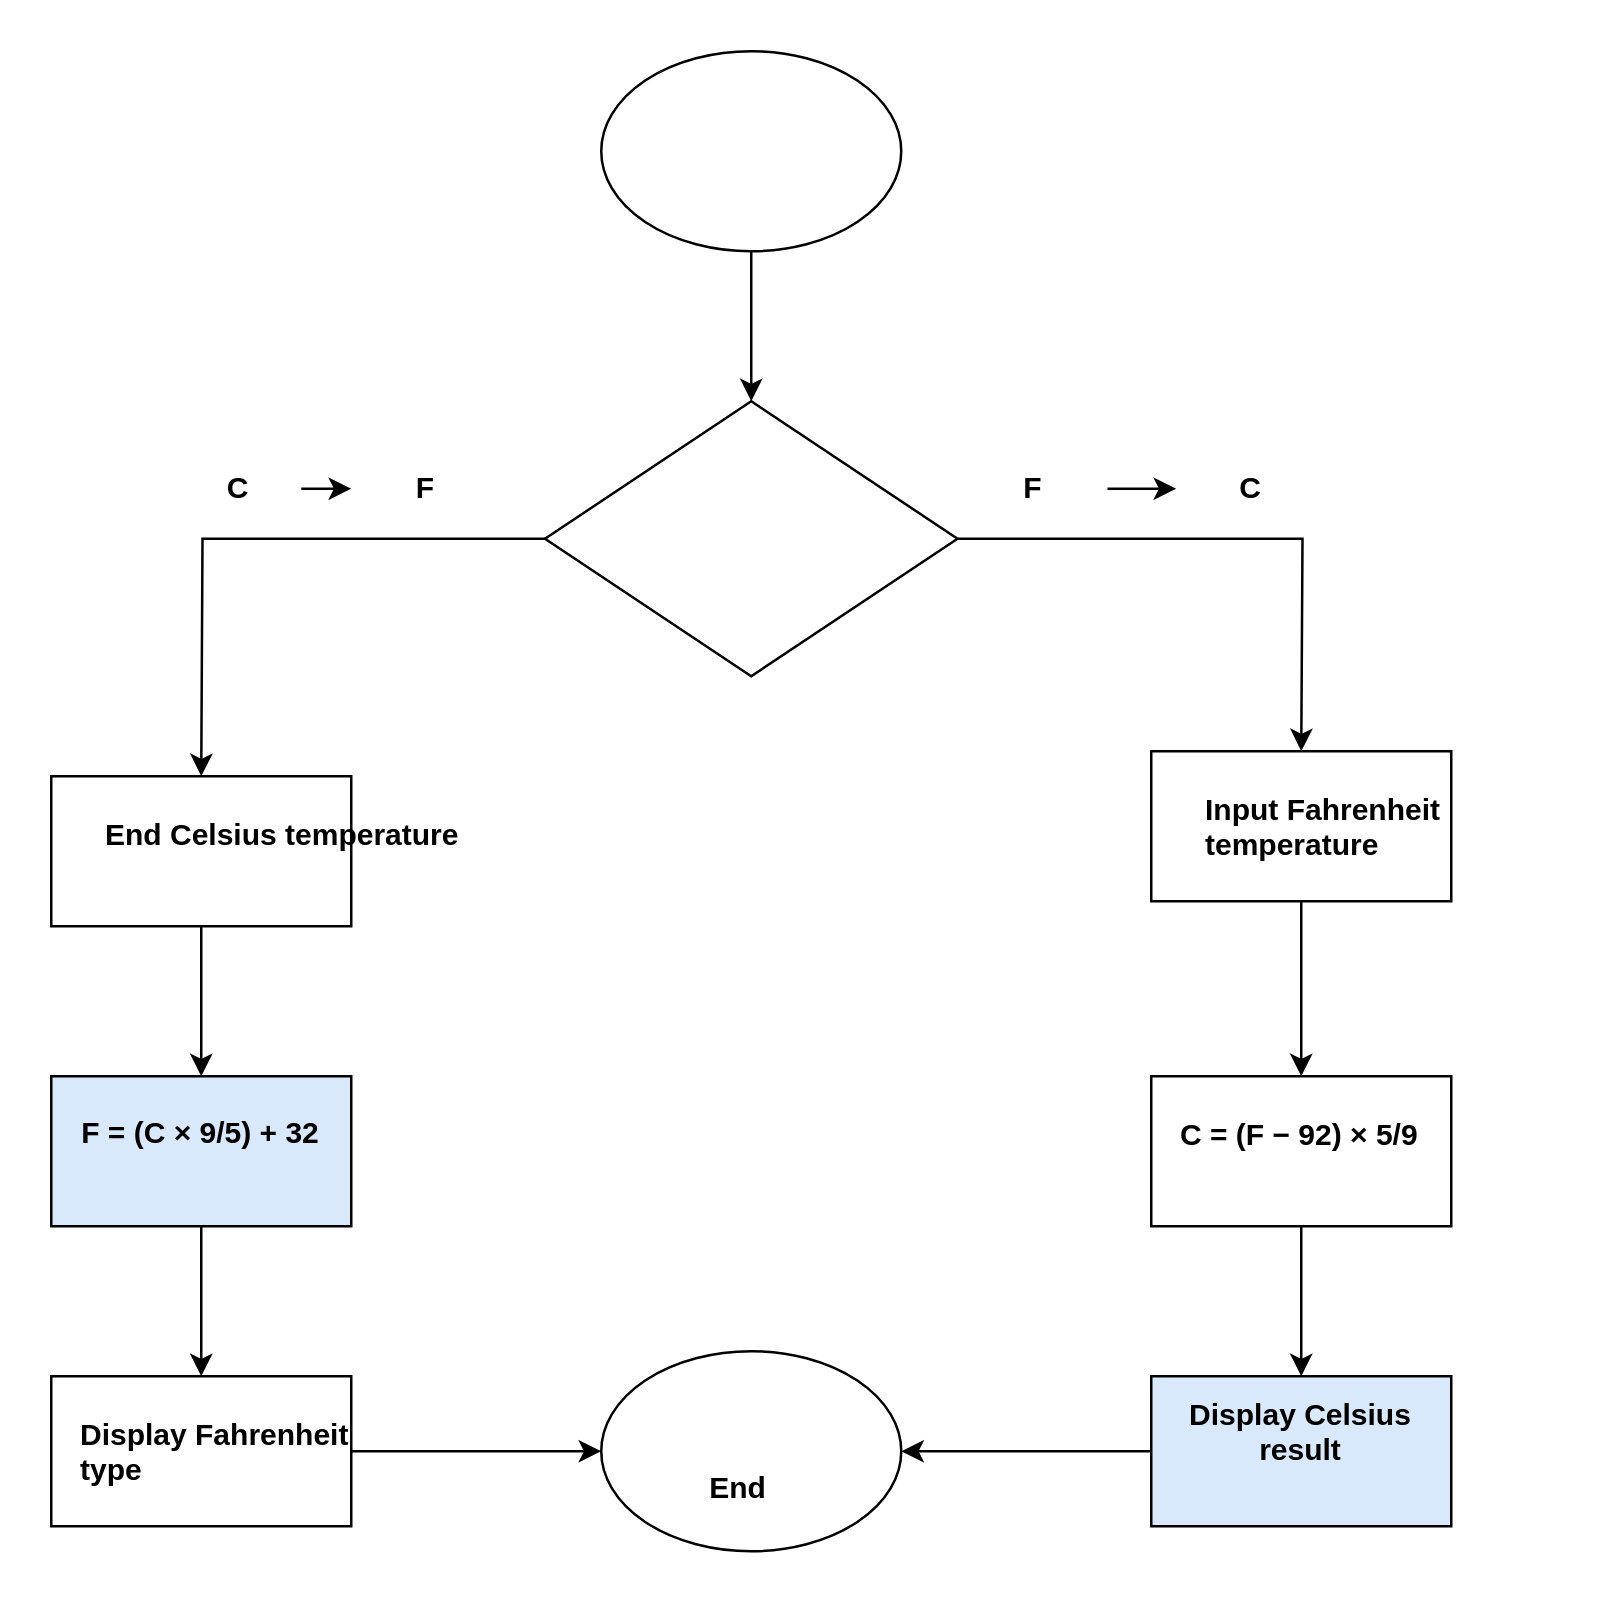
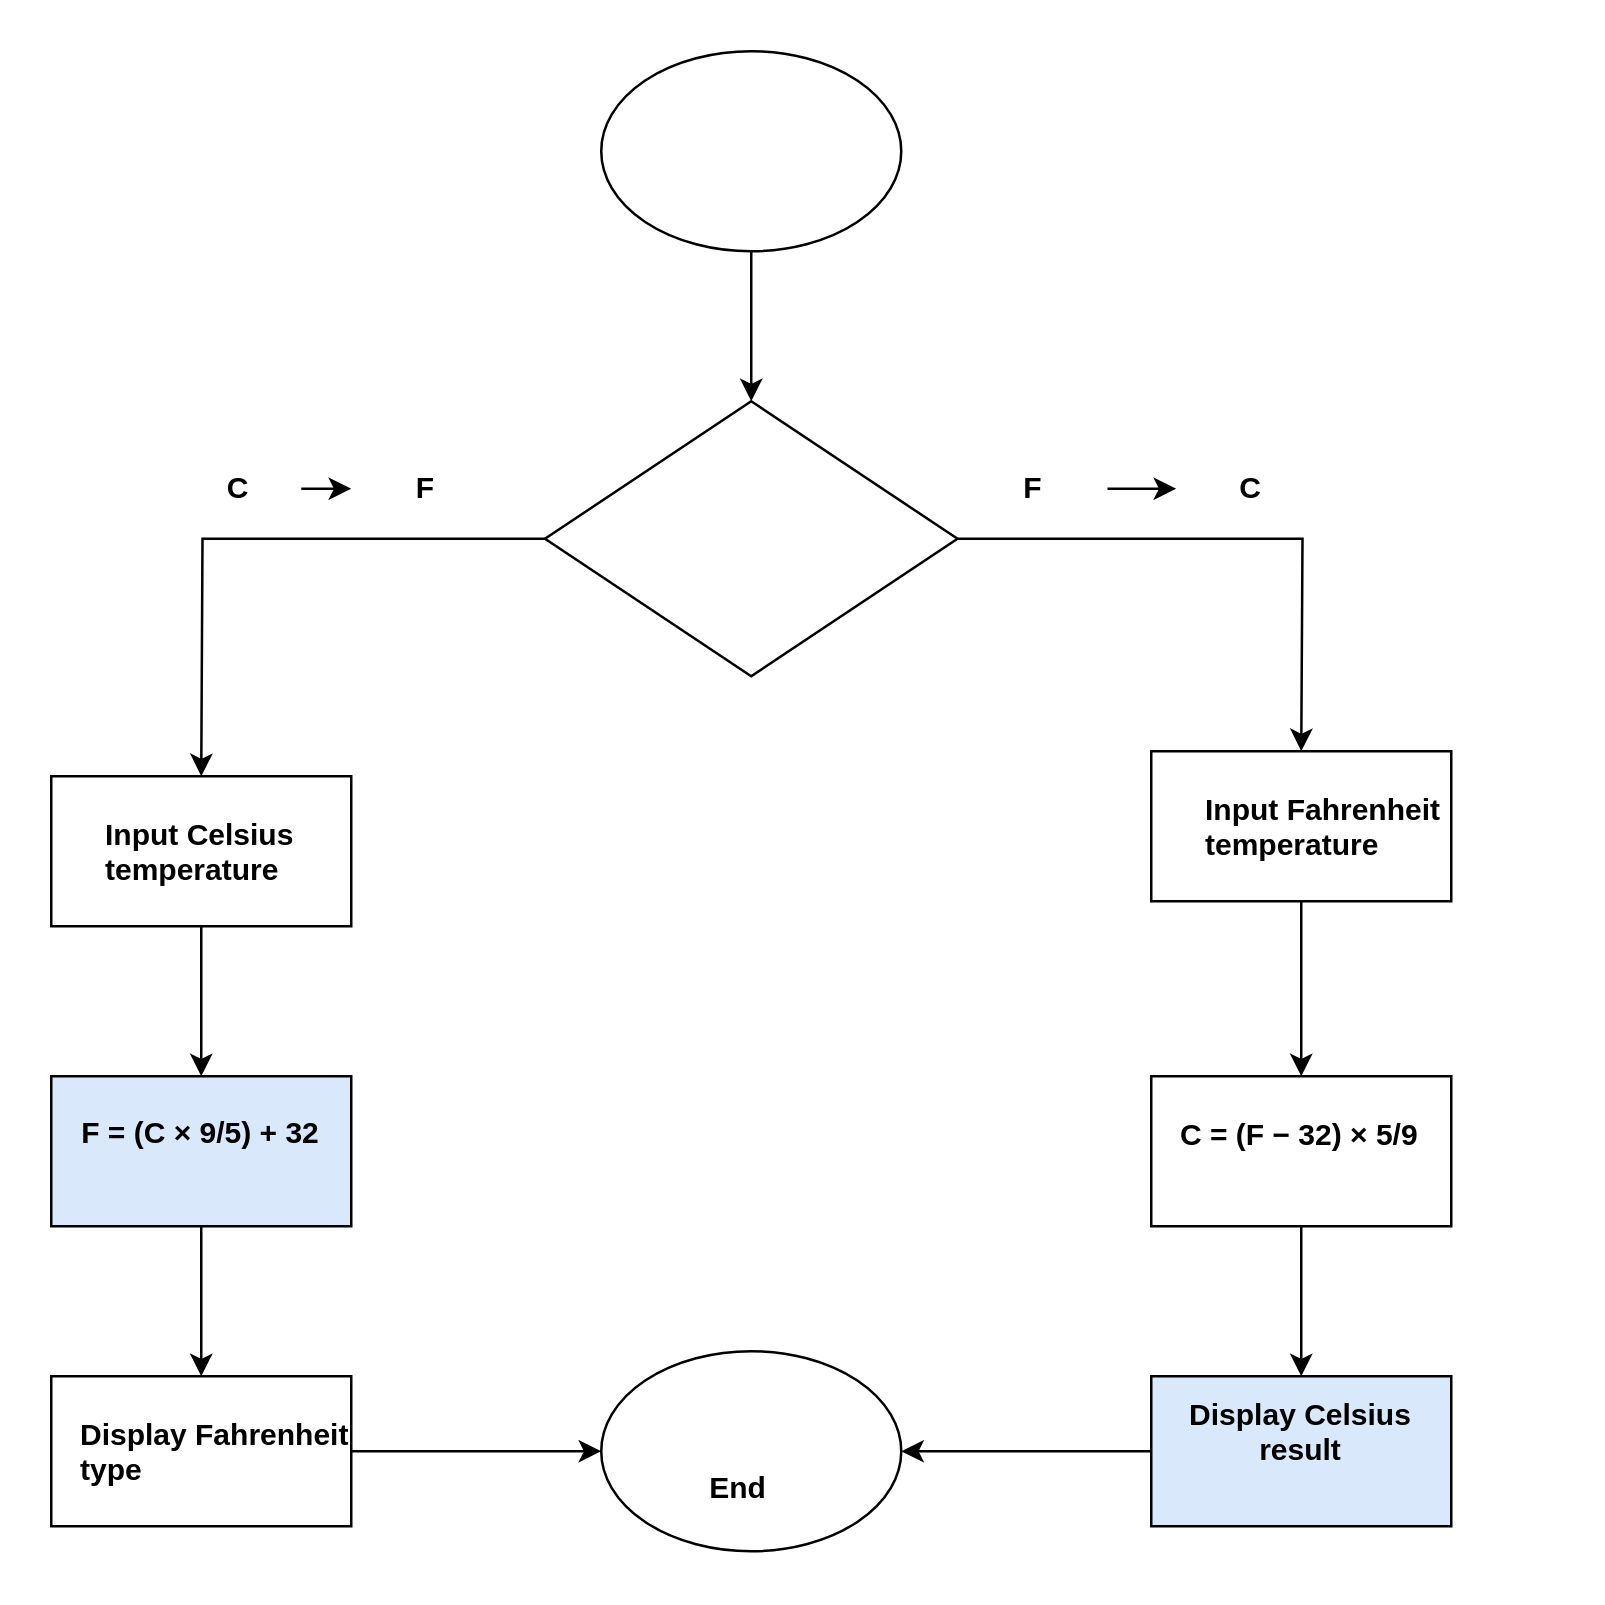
(284, 837) -> (291, 855)
(1309, 1137) -> (1309, 1137)
